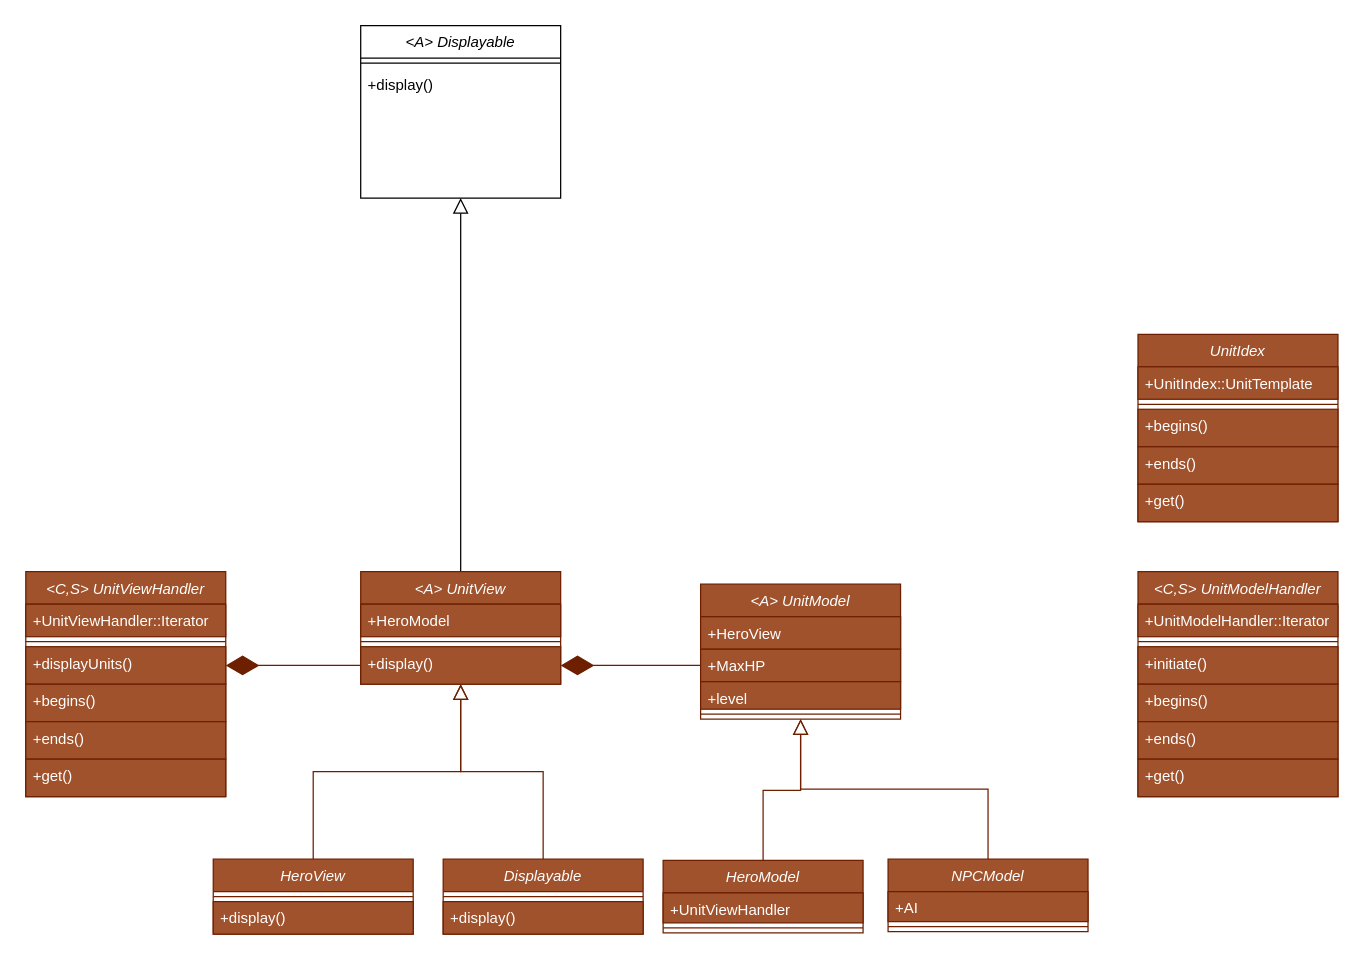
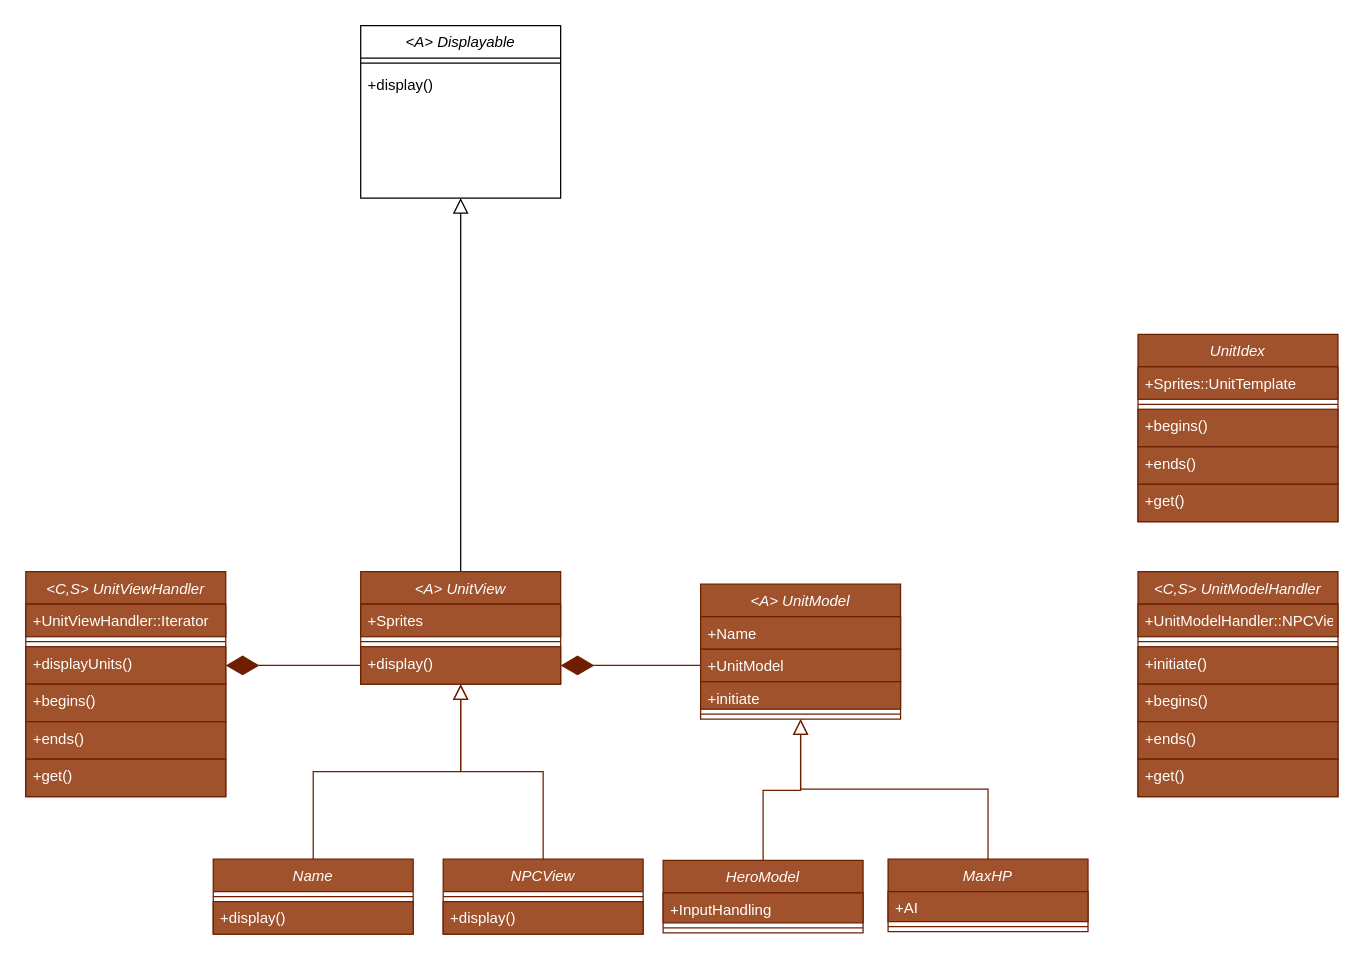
(1236, 384) -> (1228, 384)
(408, 621) -> (399, 621)
(1249, 621) -> (1243, 621)
(743, 634) -> (729, 634)
(733, 666) -> (746, 666)
(729, 699) -> (739, 699)
(313, 876) -> (313, 876)
(543, 876) -> (543, 876)
(988, 876) -> (988, 876)
(731, 910) -> (725, 910)
